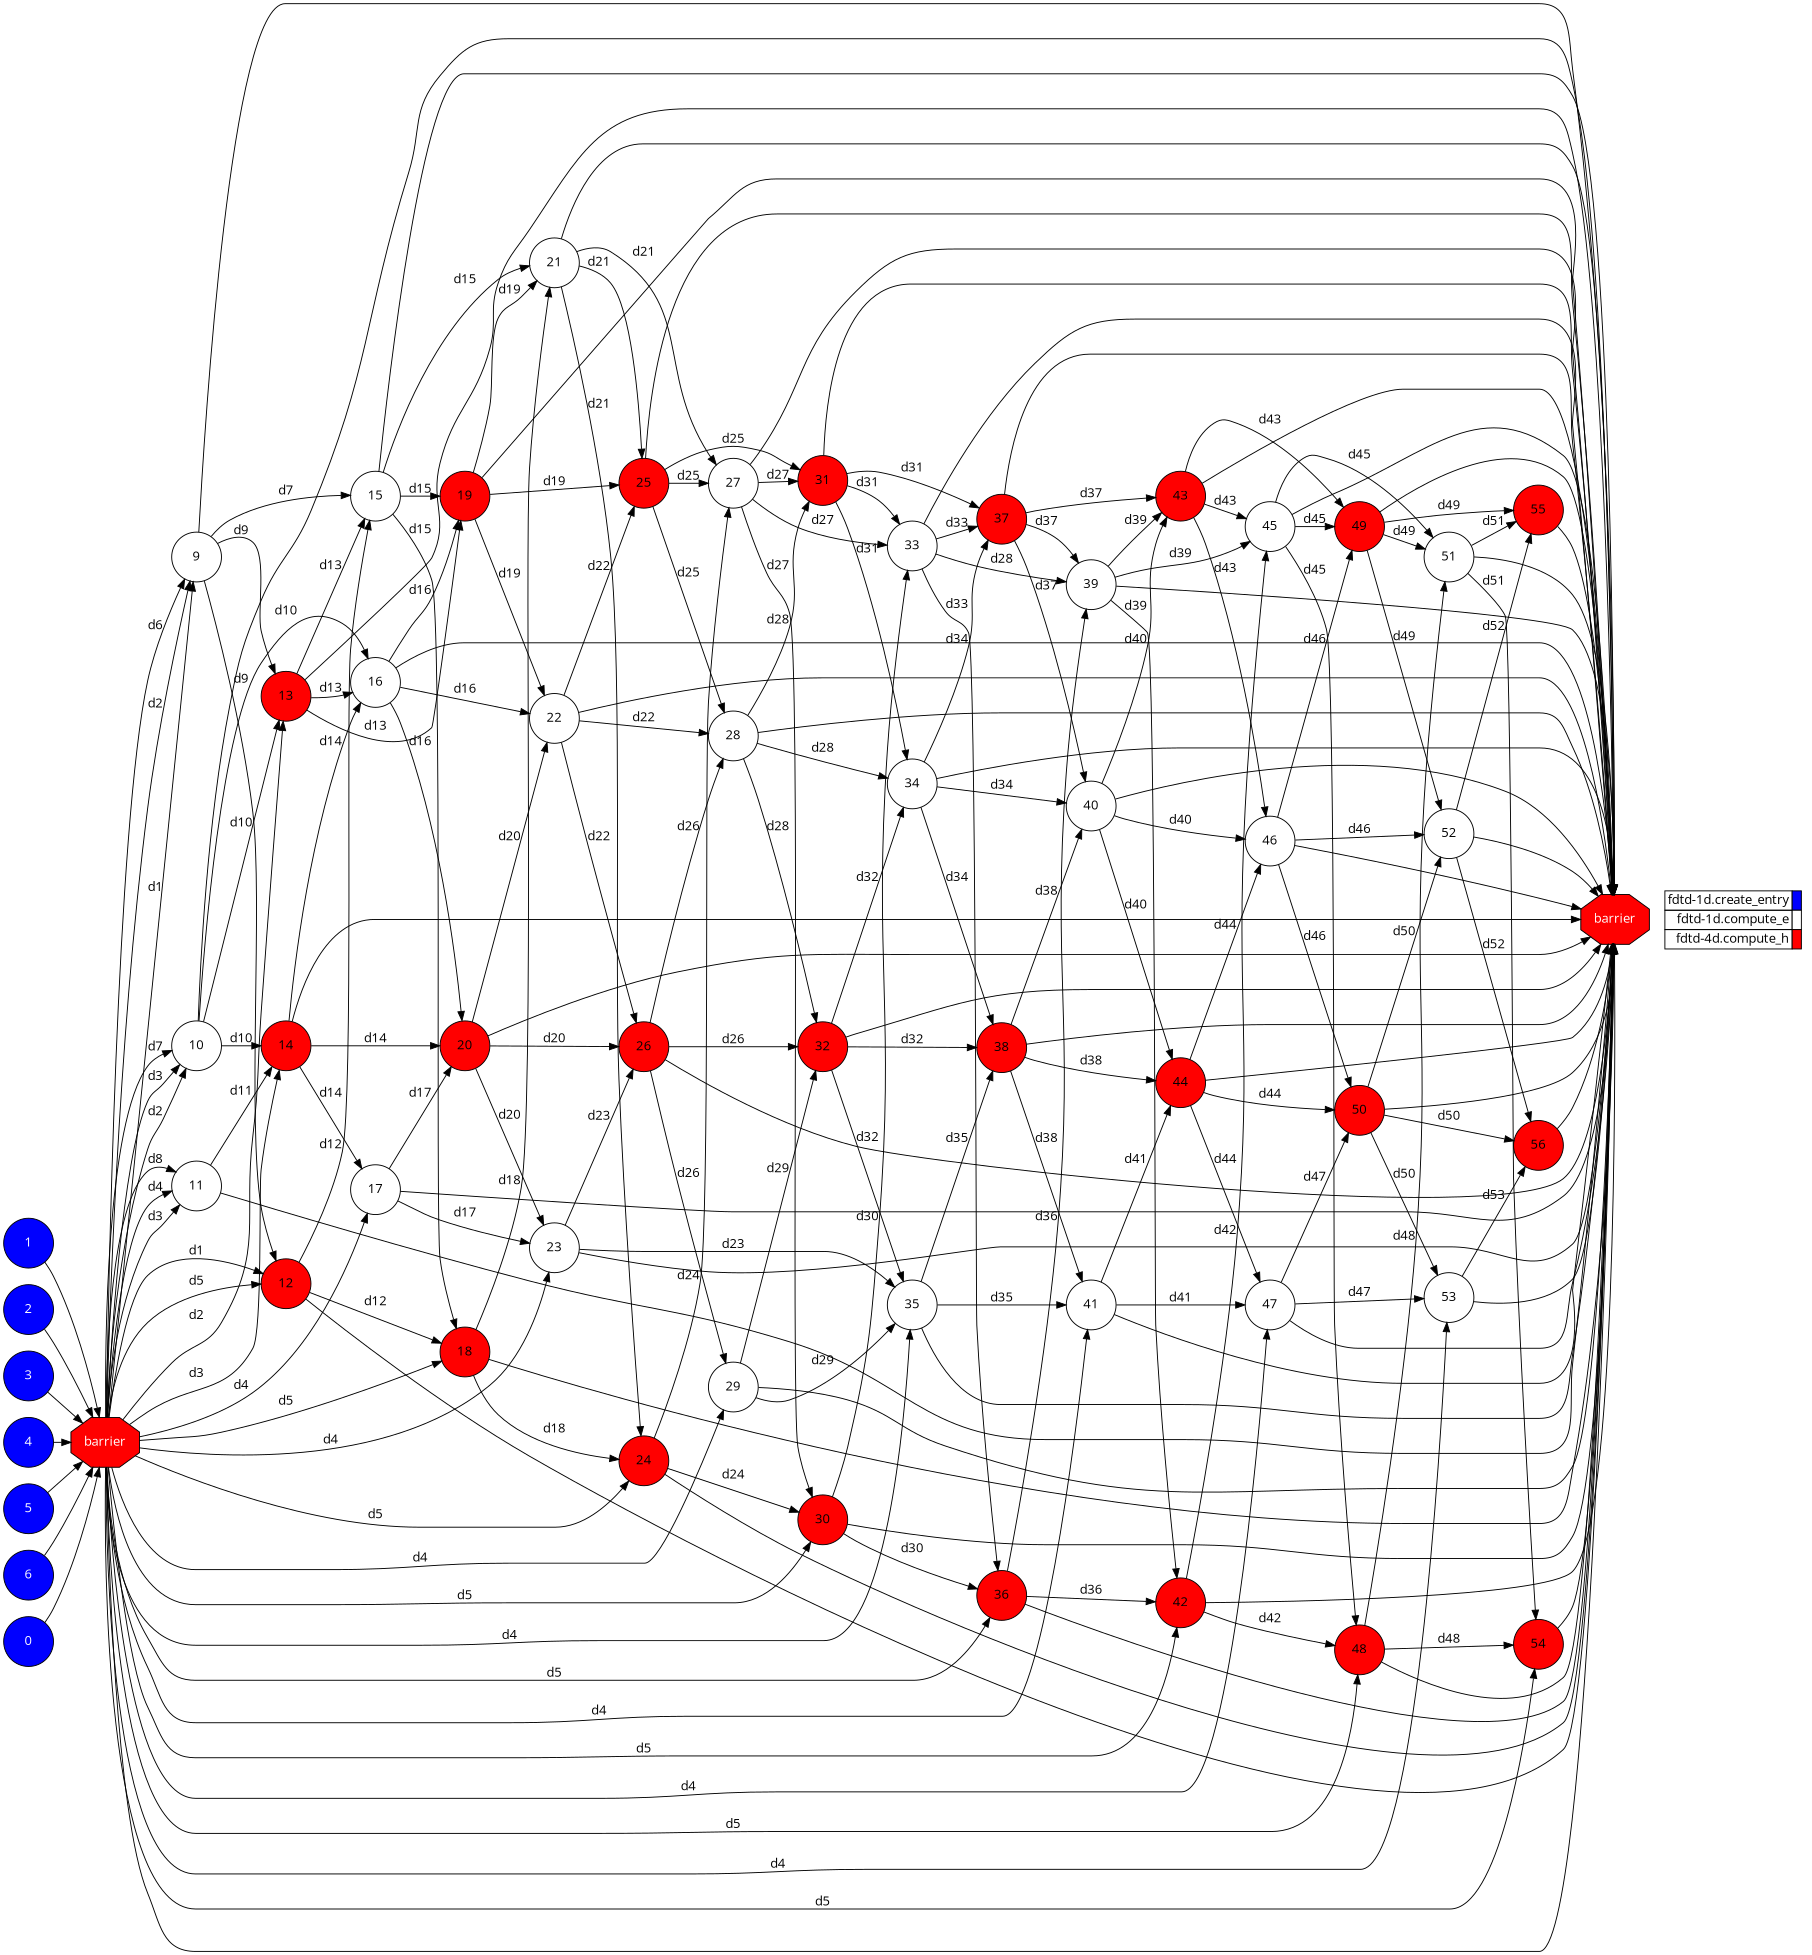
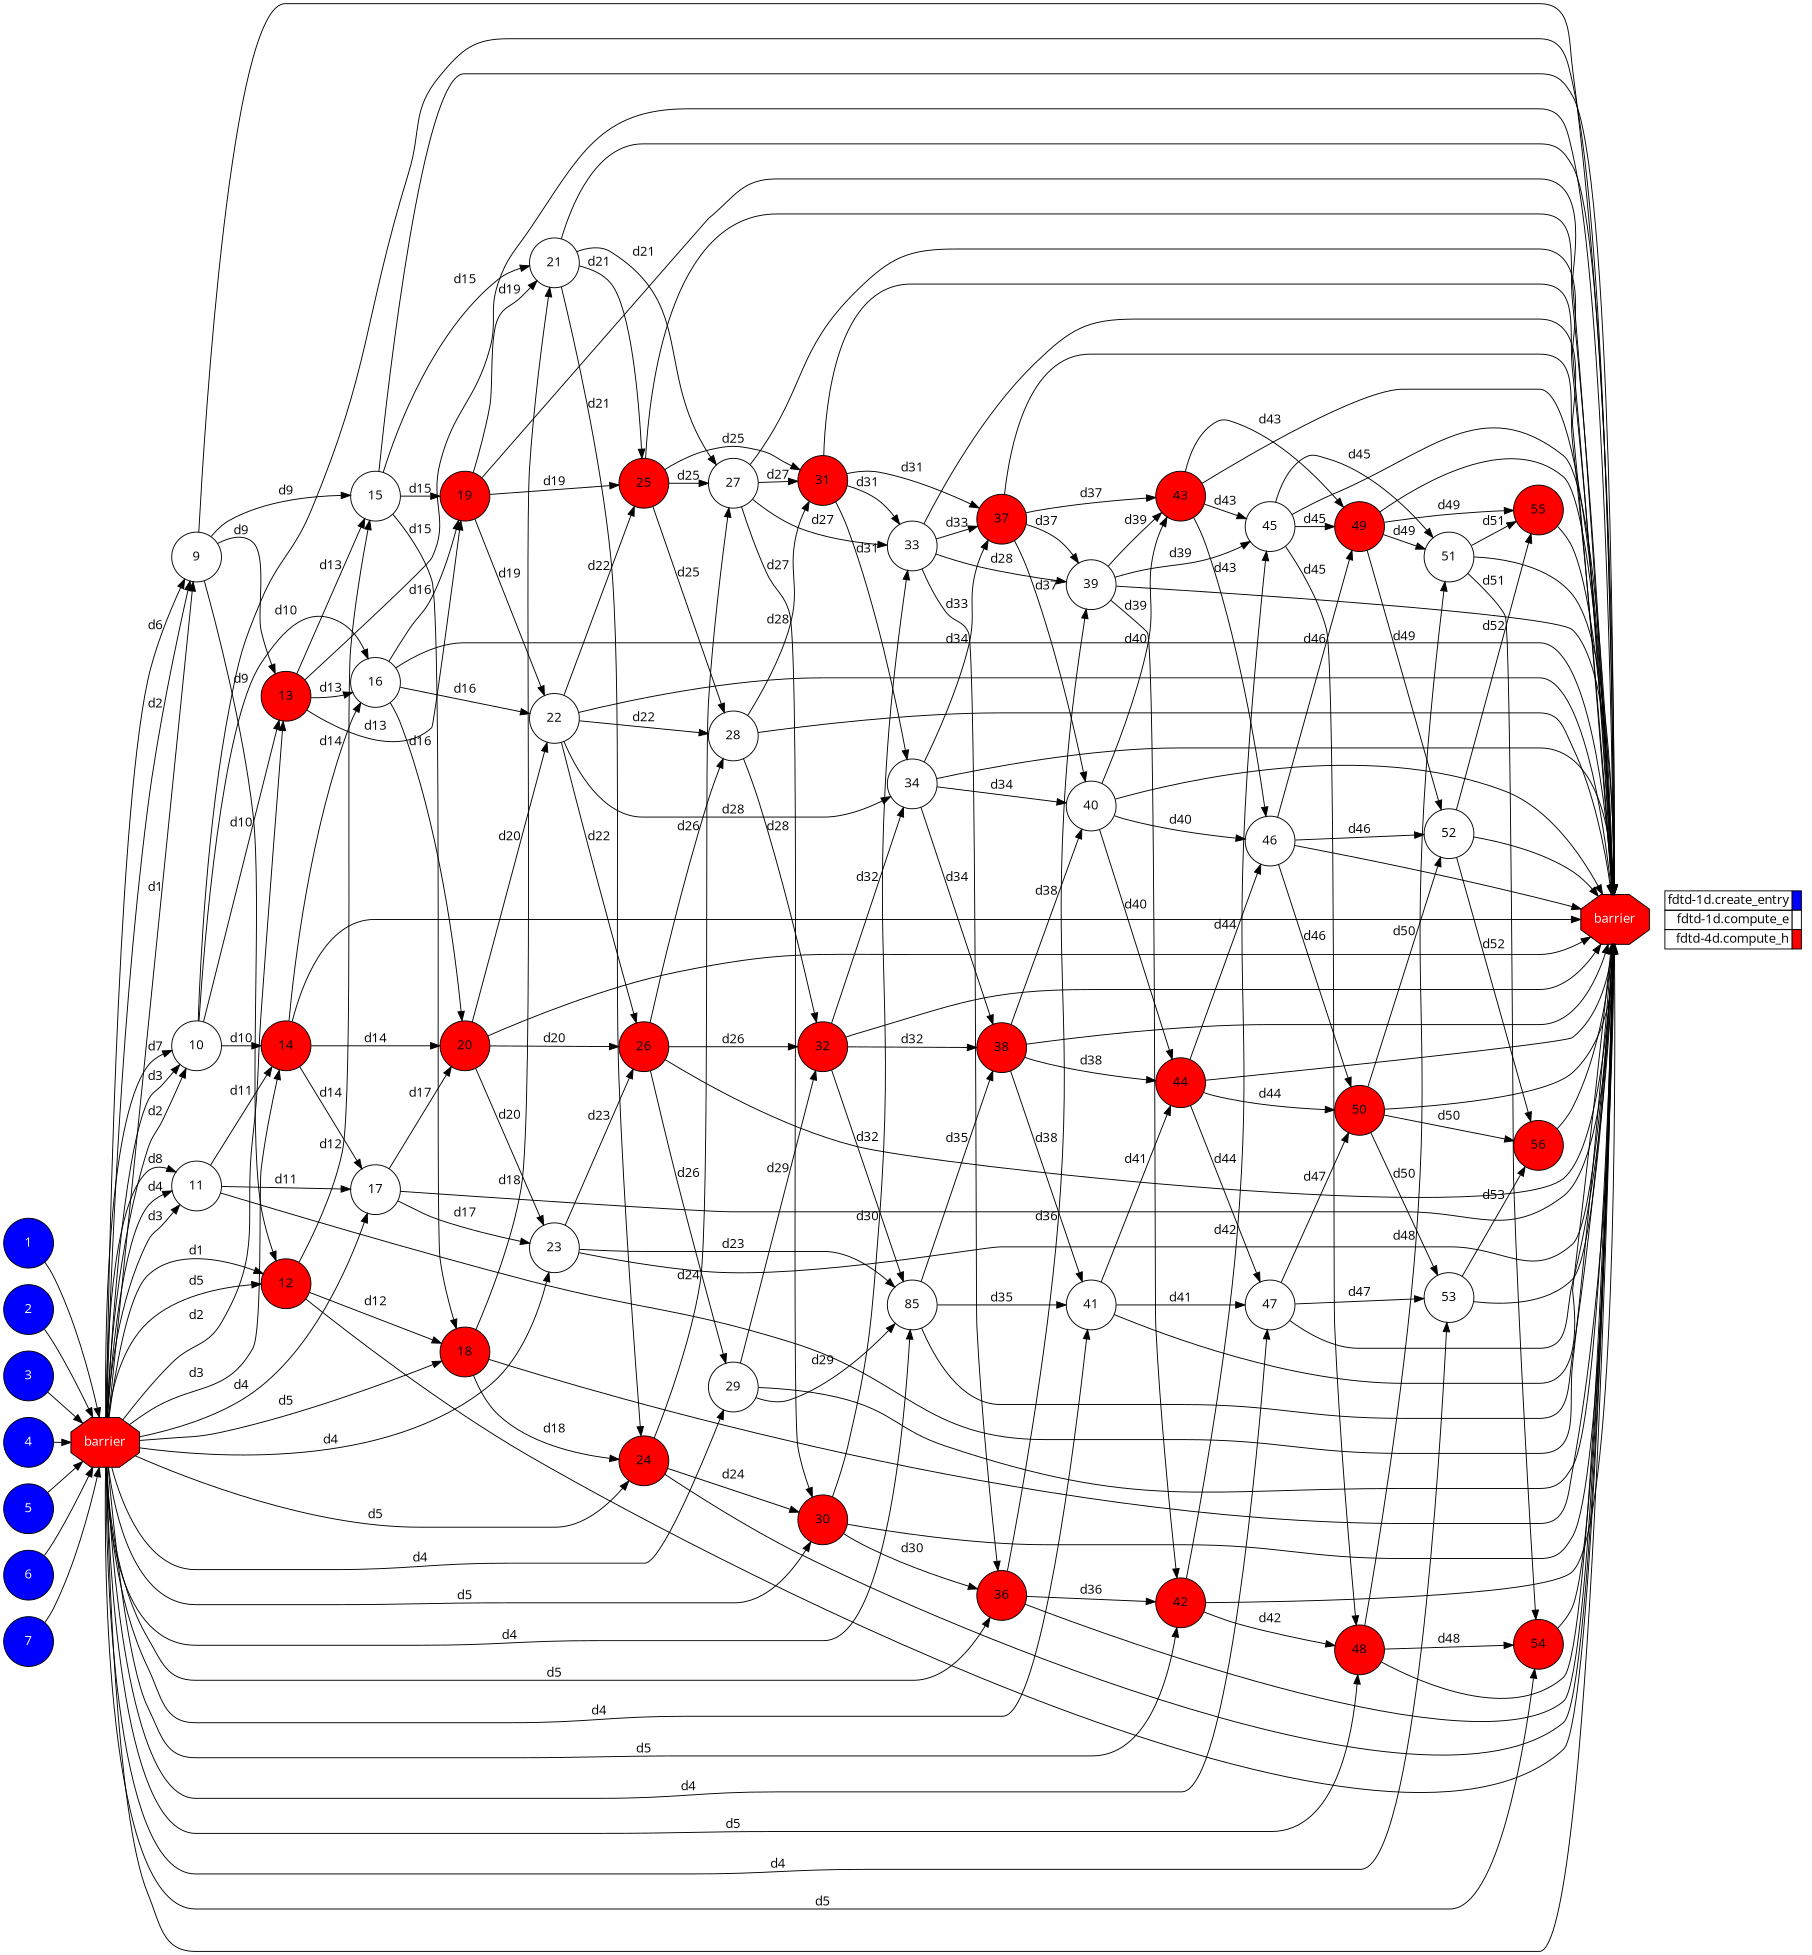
(286, 491) -> (286, 491)
(818, 760) -> (715, 817)
none -> (281, 1188)
(912, 1305) -> (912, 1305)
(29, 1642) -> (29, 1642)
